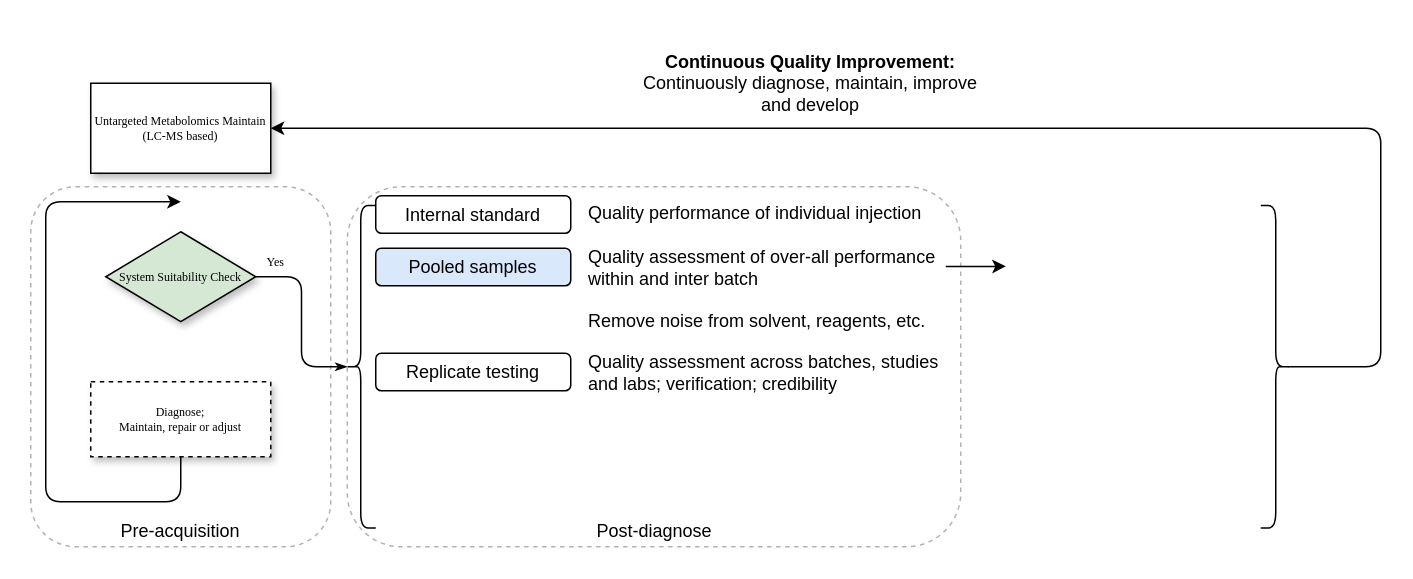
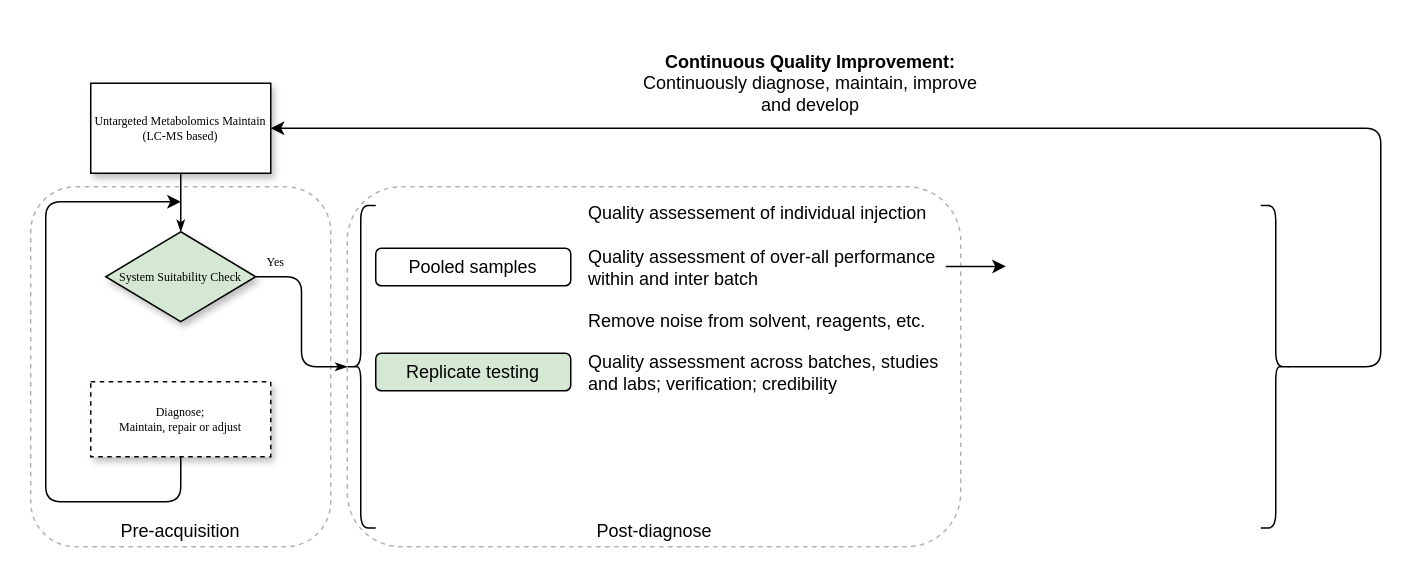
none -> (181, 199)
(767, 214) -> (767, 214)
(473, 215) -> none
(473, 267) -> (473, 267)
(473, 372) -> (473, 372)
